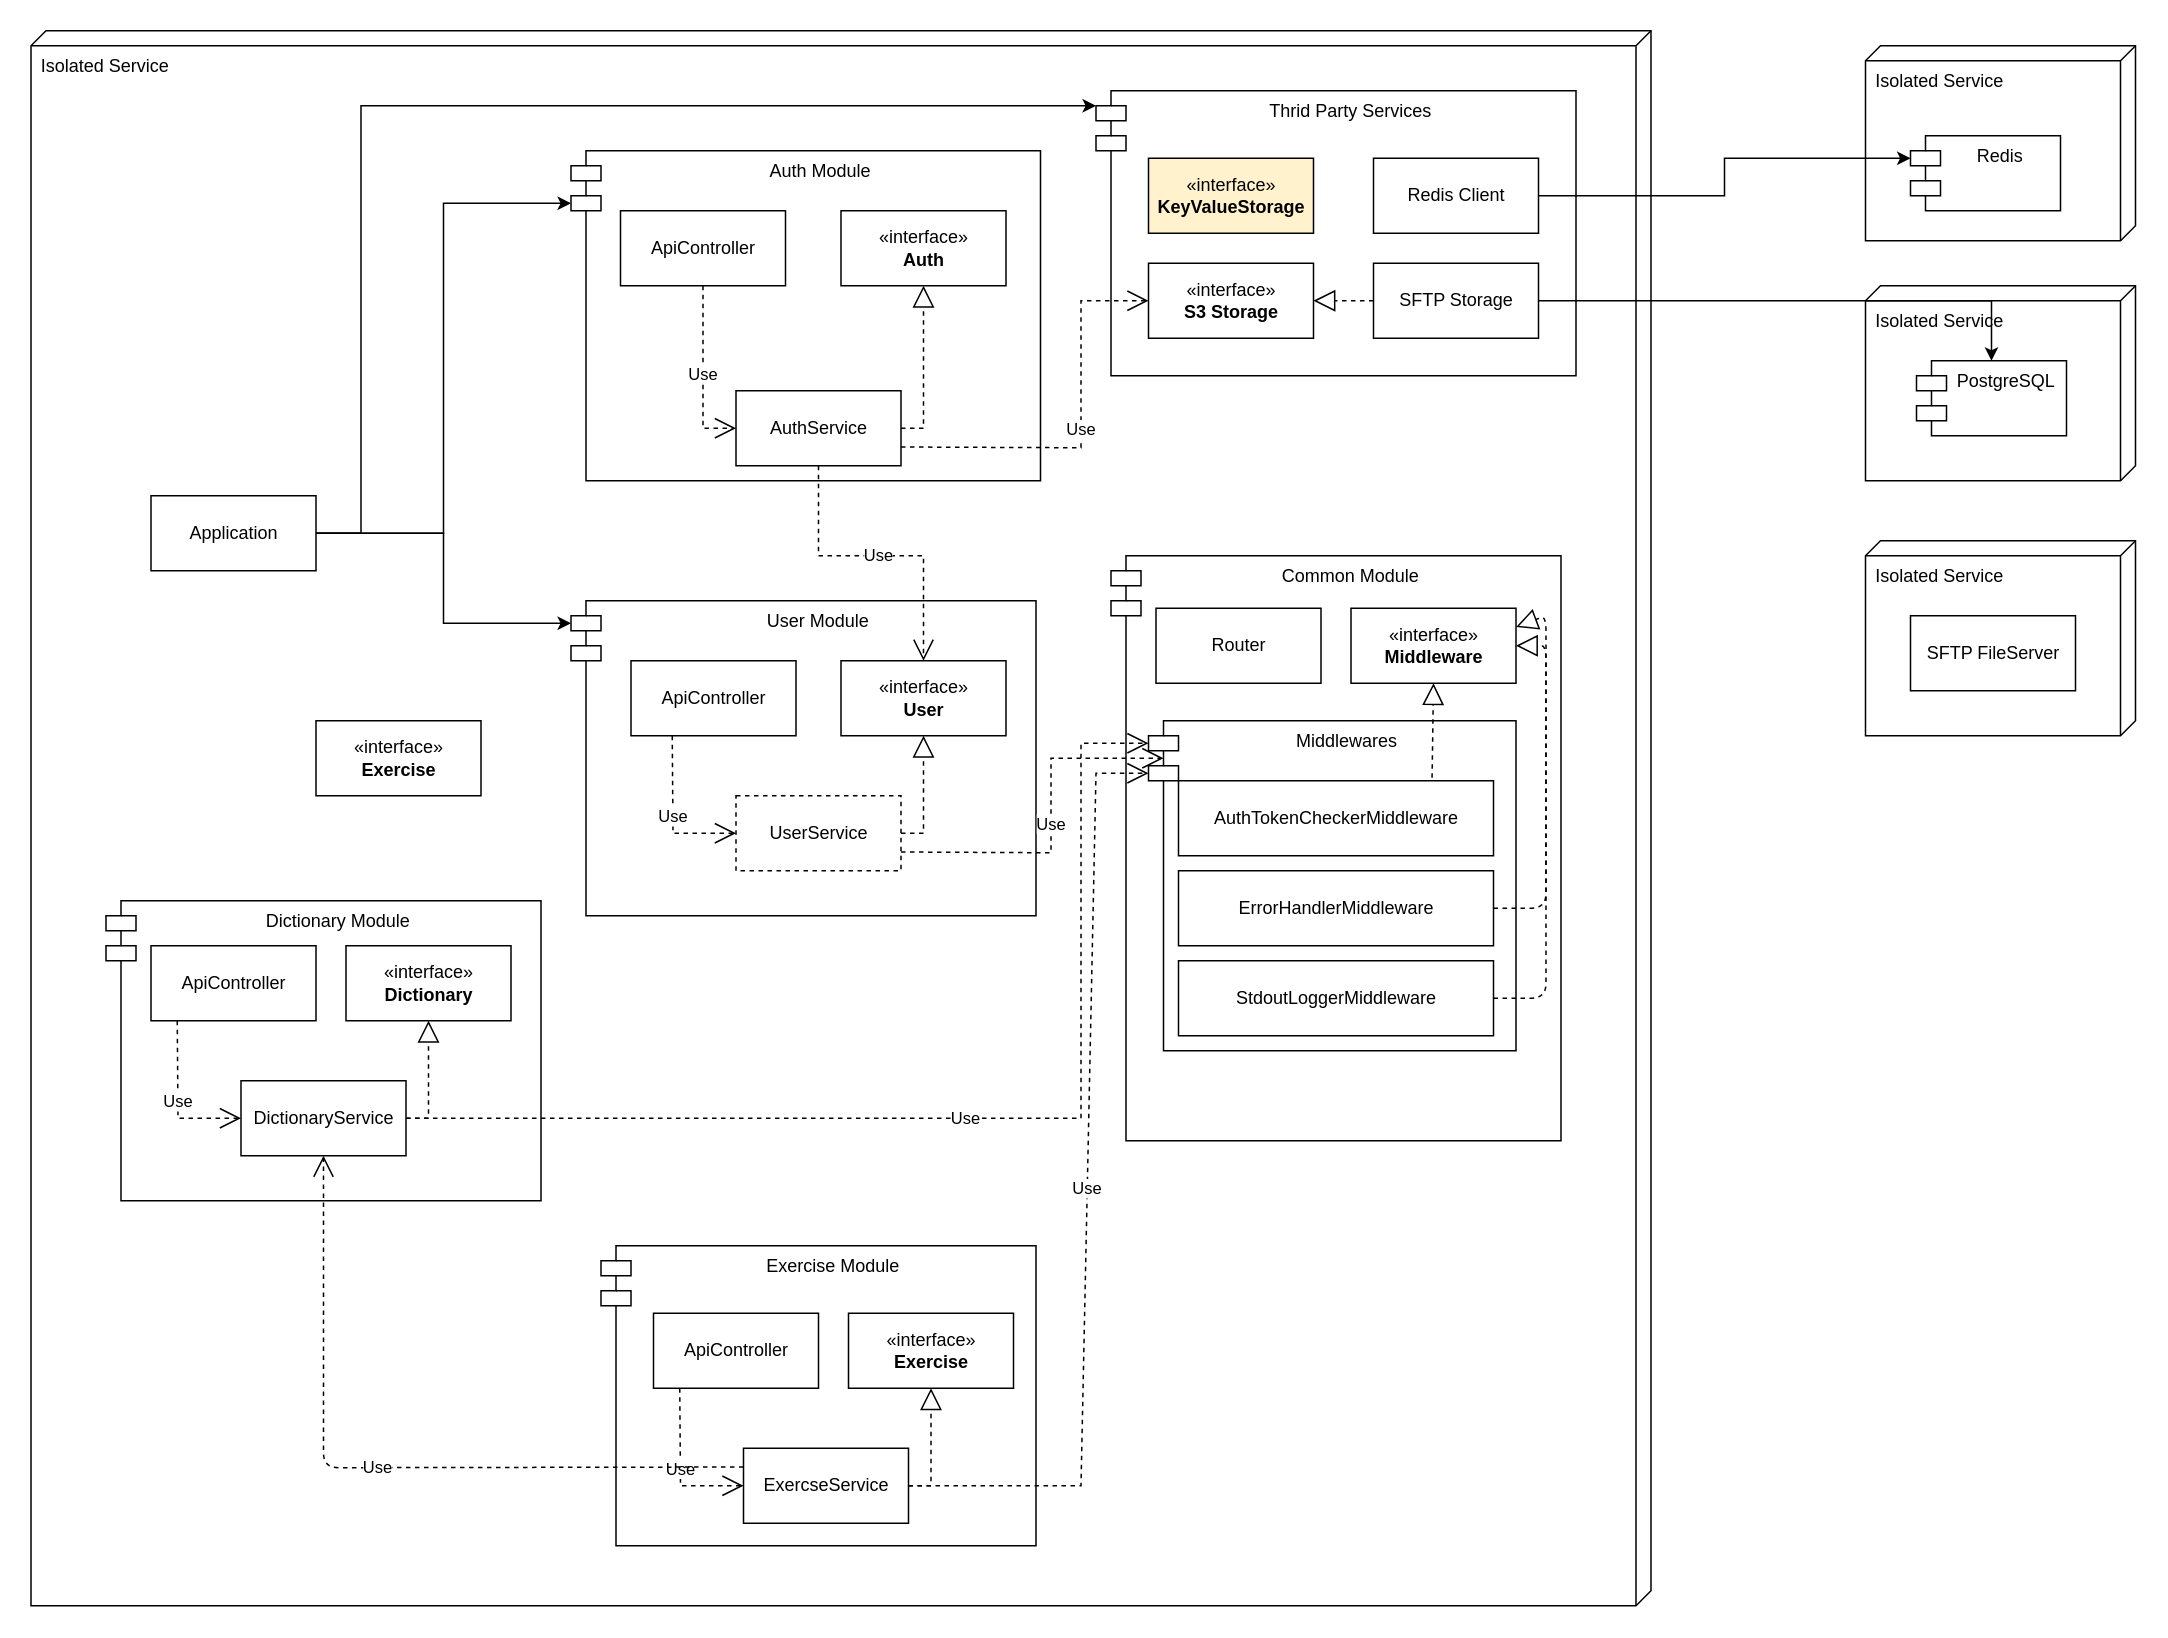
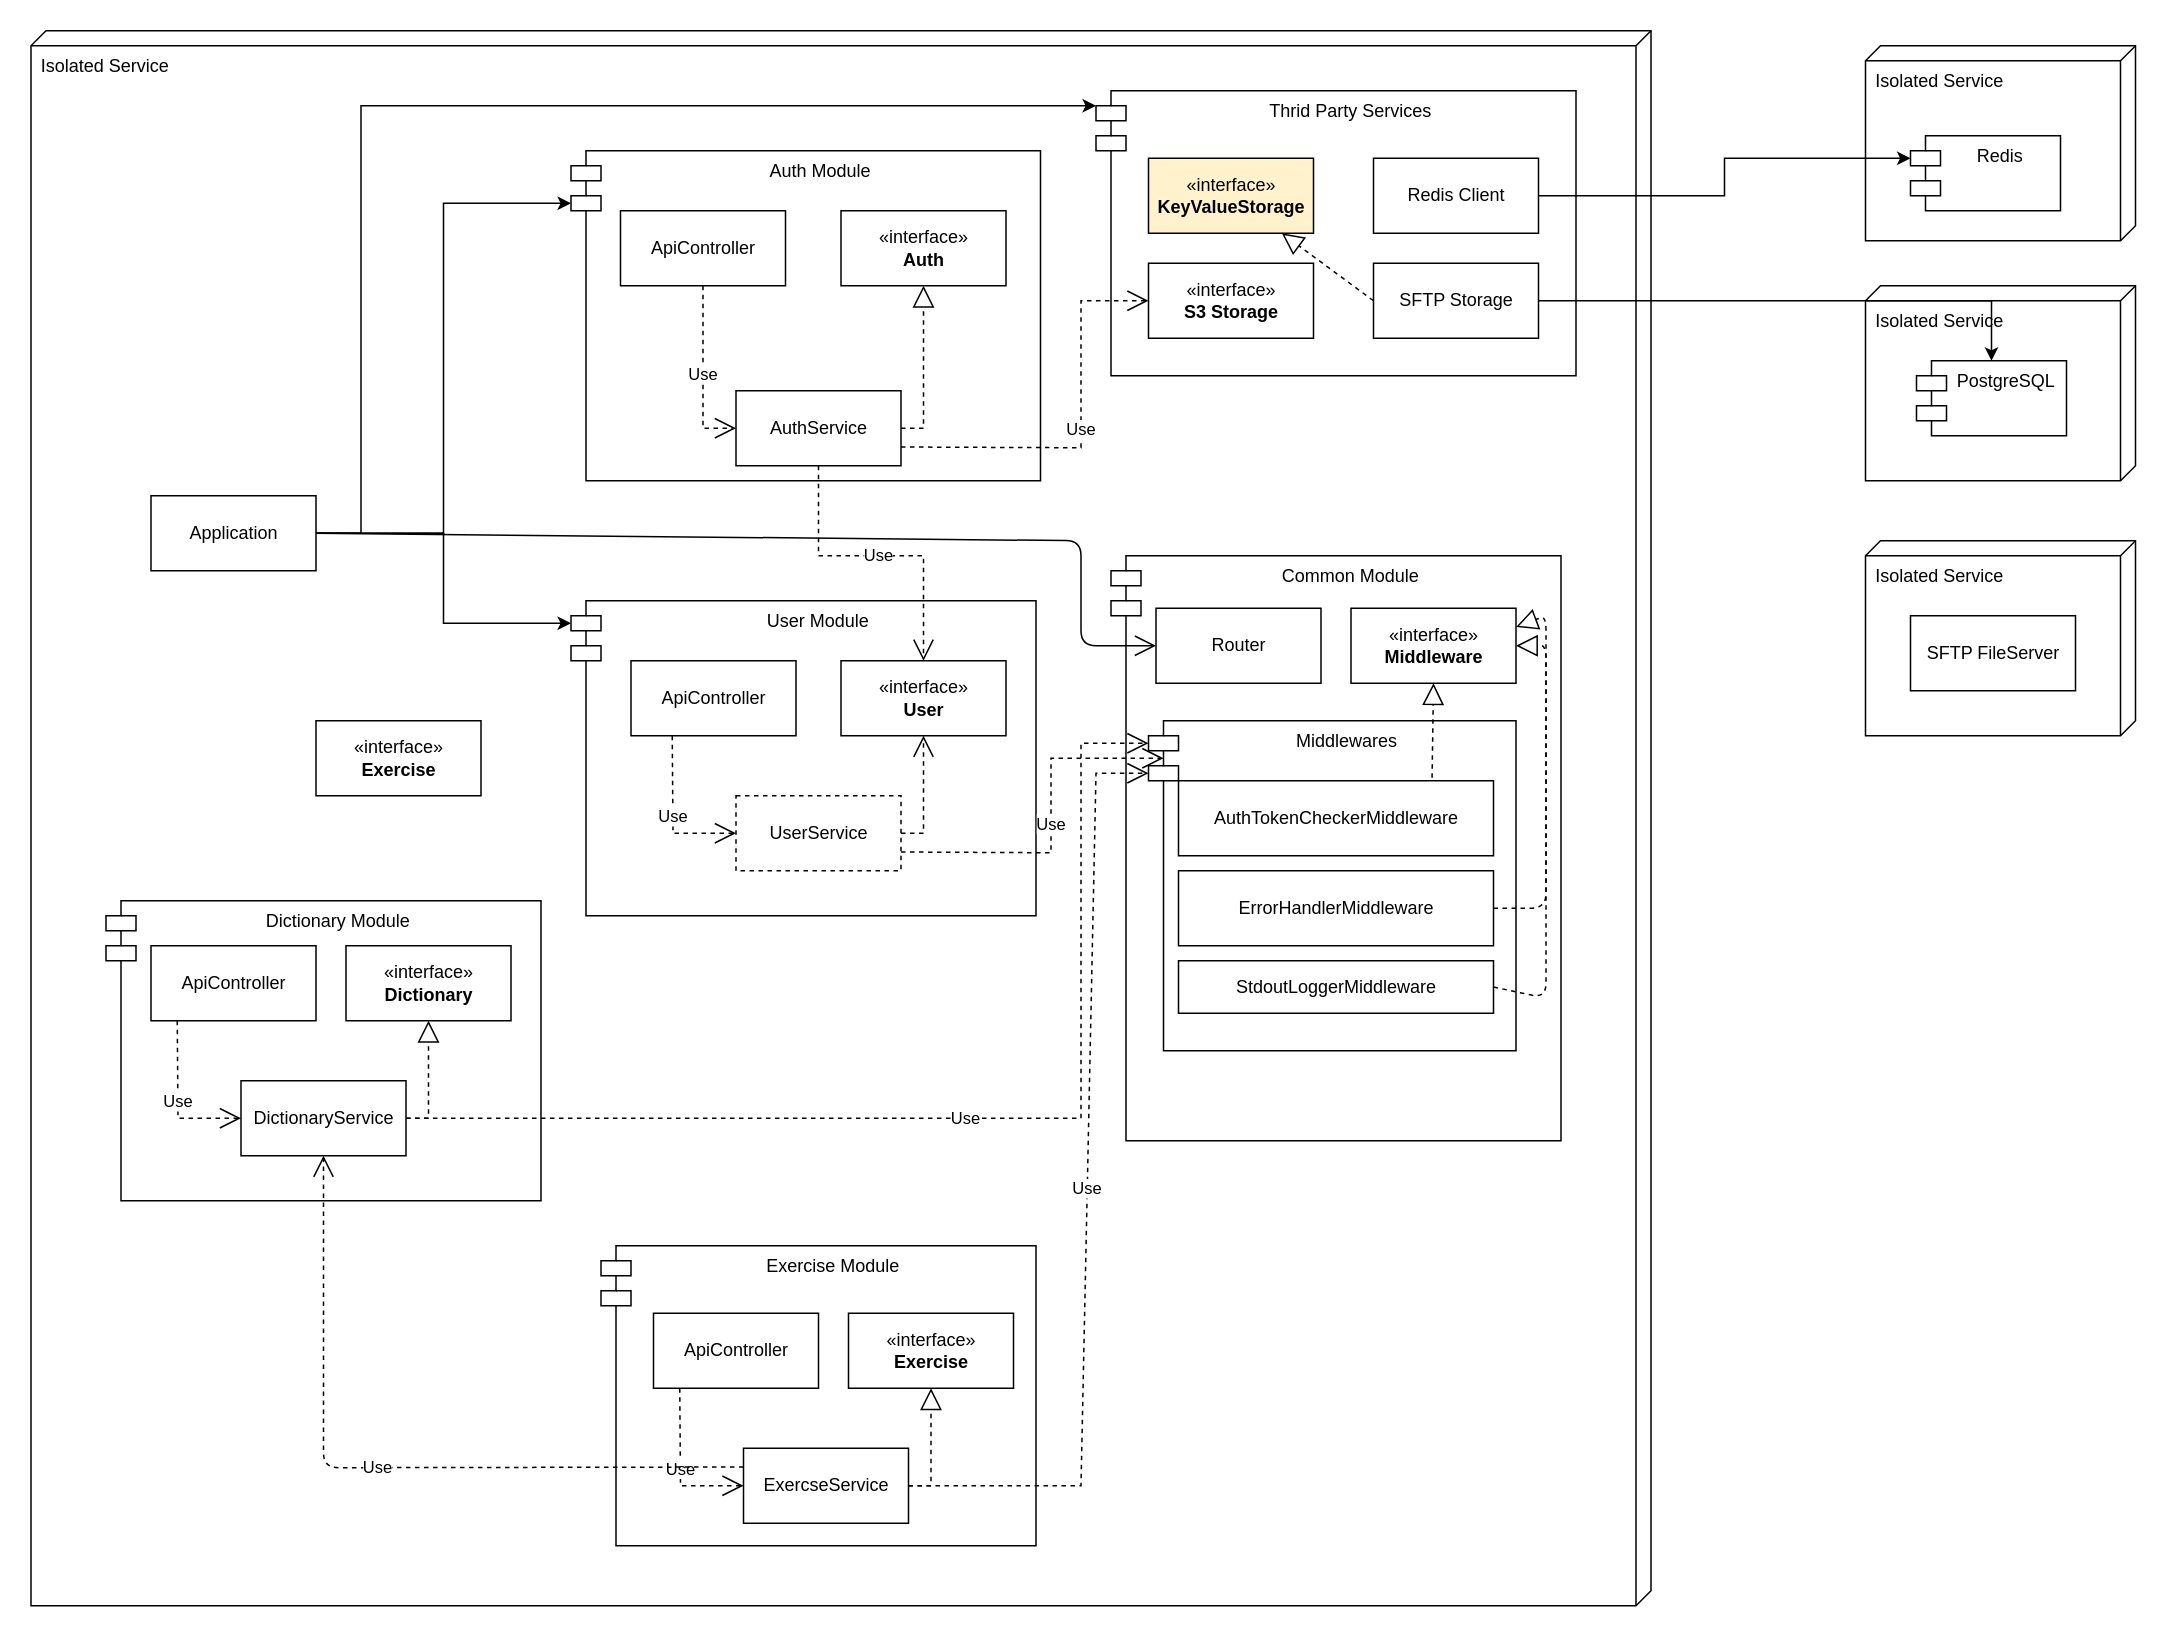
(1354, 301) -> (1336, 273)
none -> (841, 538)
(923, 758) -> (923, 750)
(1336, 998) -> (1336, 987)
